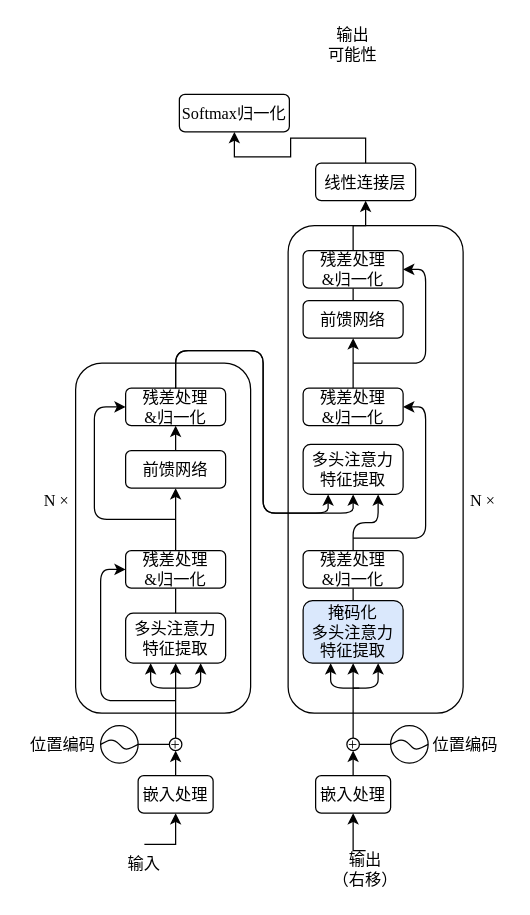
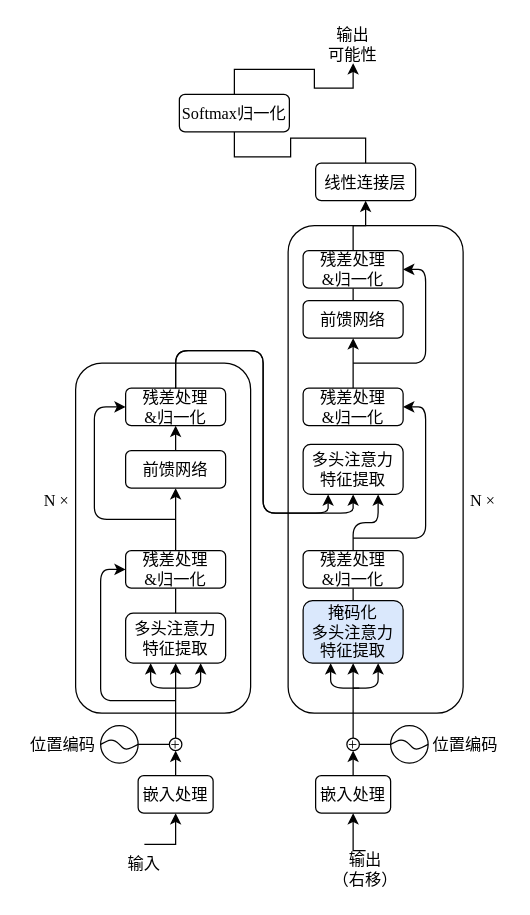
none -> (298, 69)
(234, 142) -> (234, 138)
